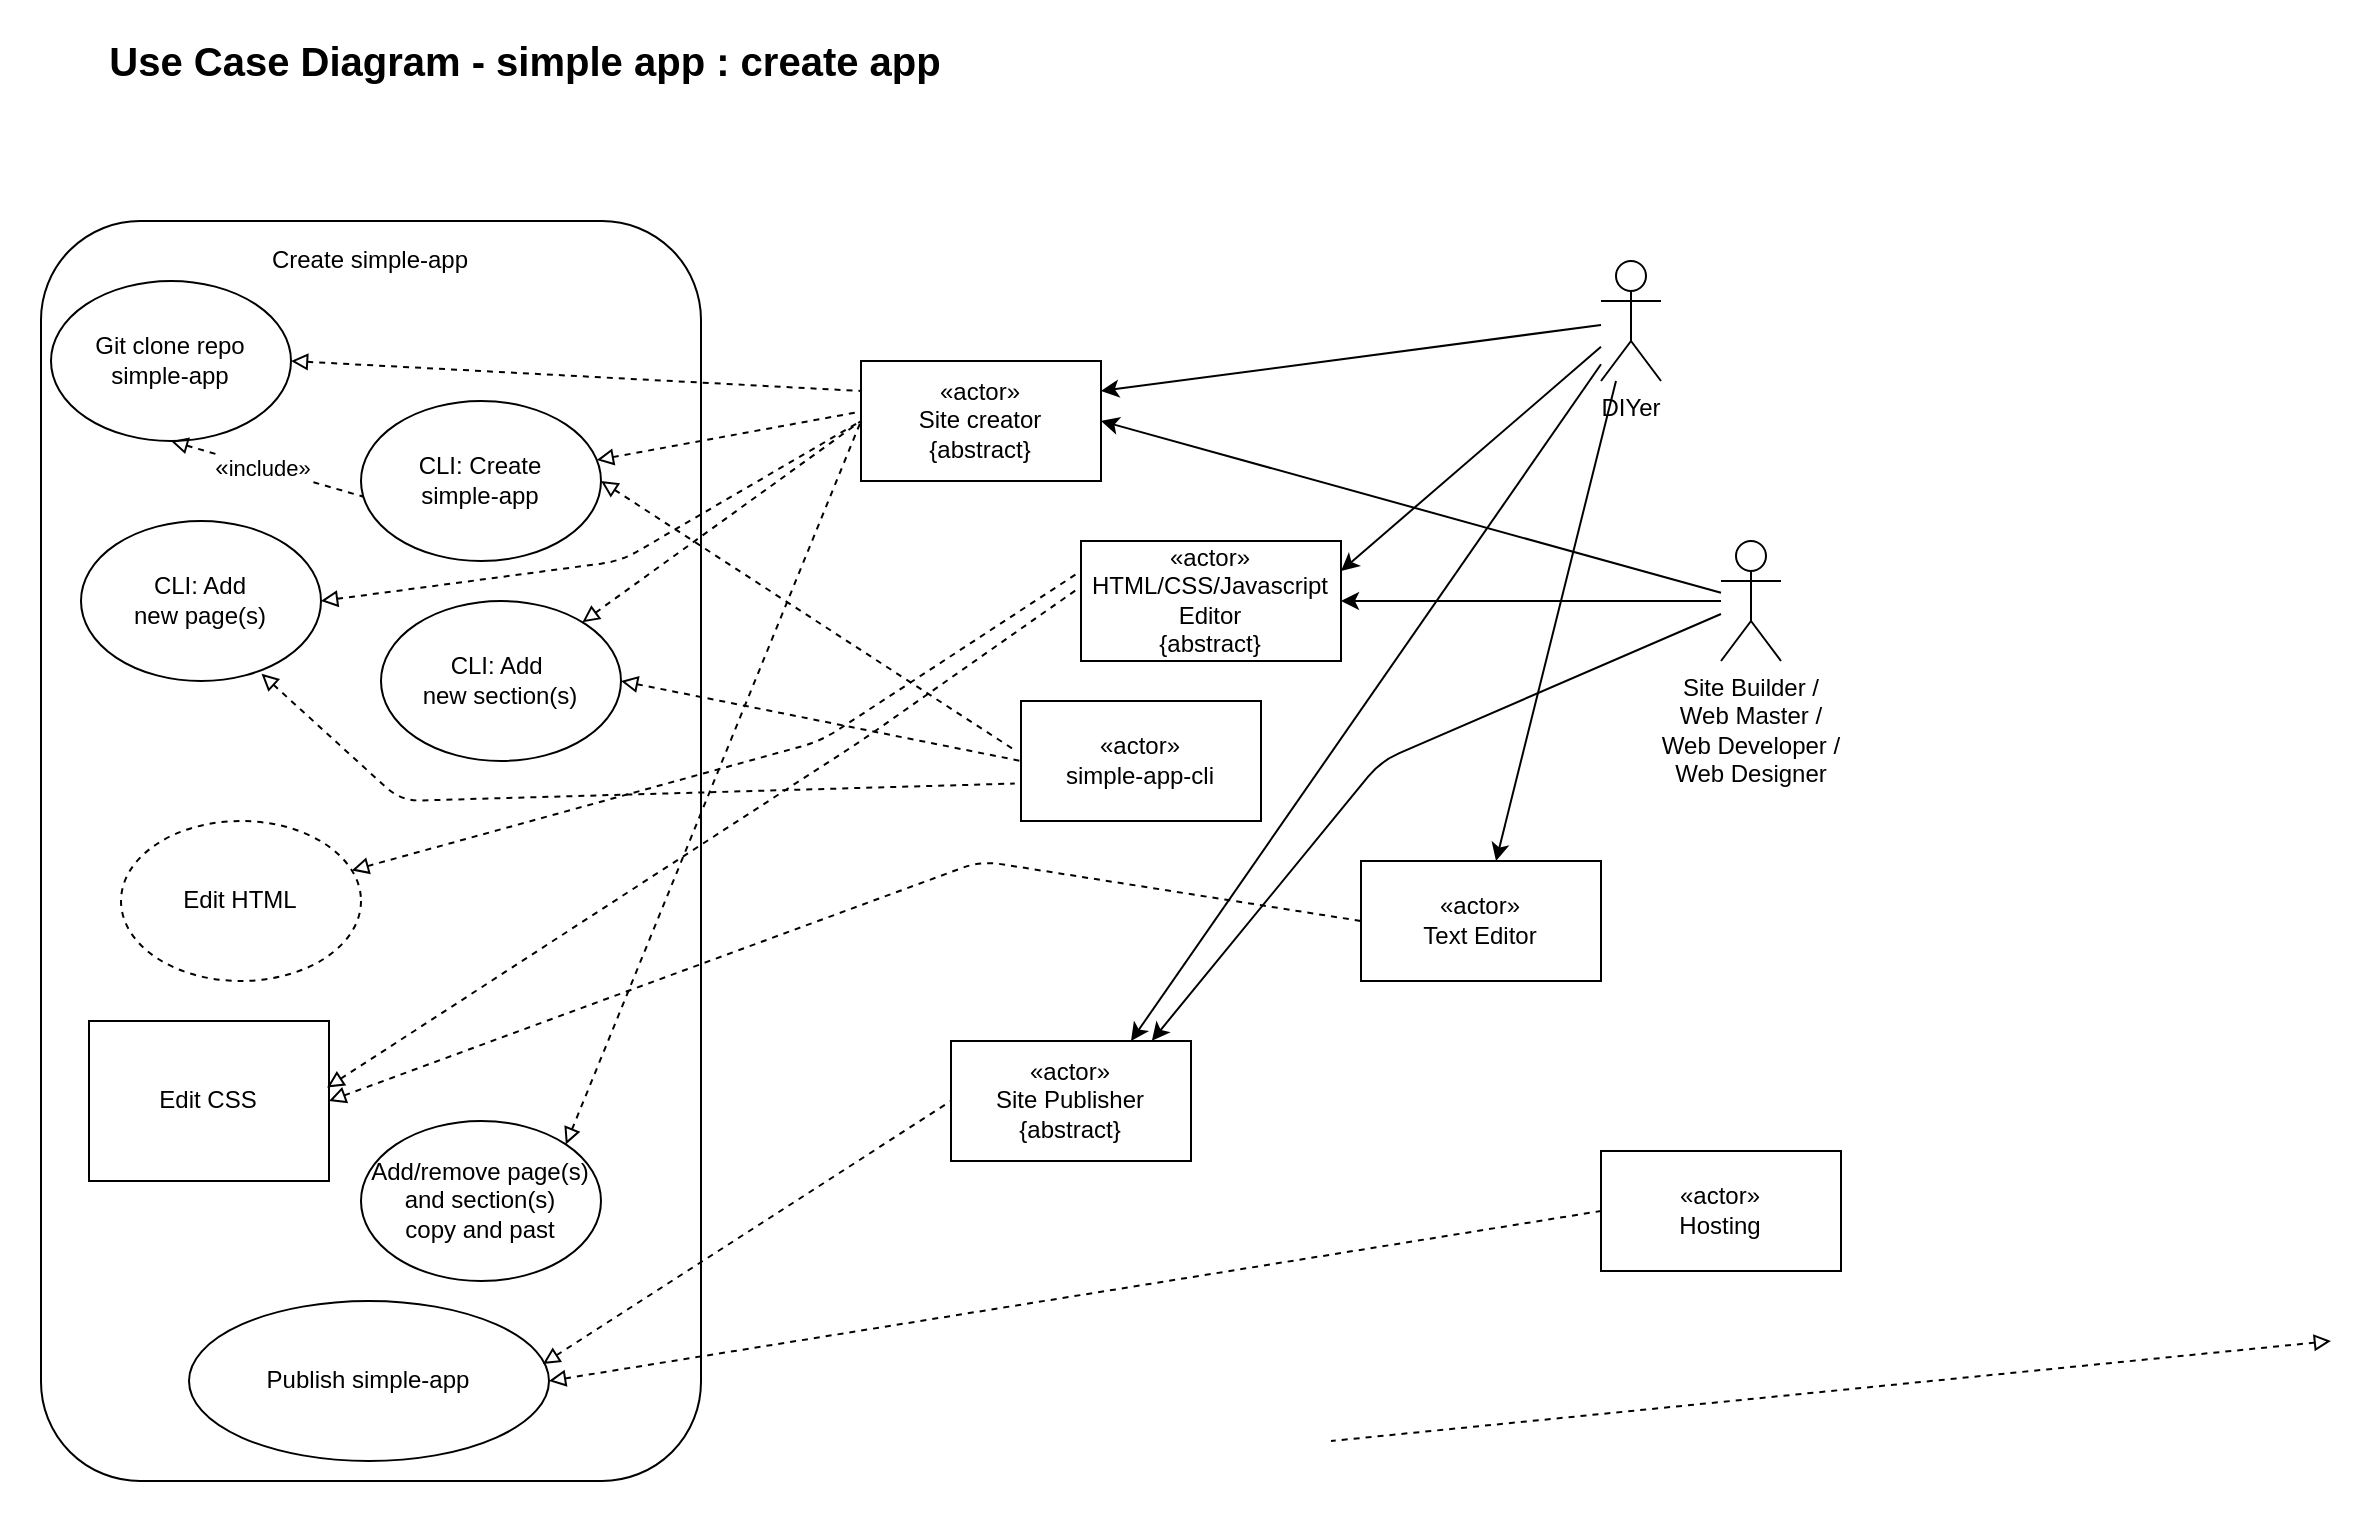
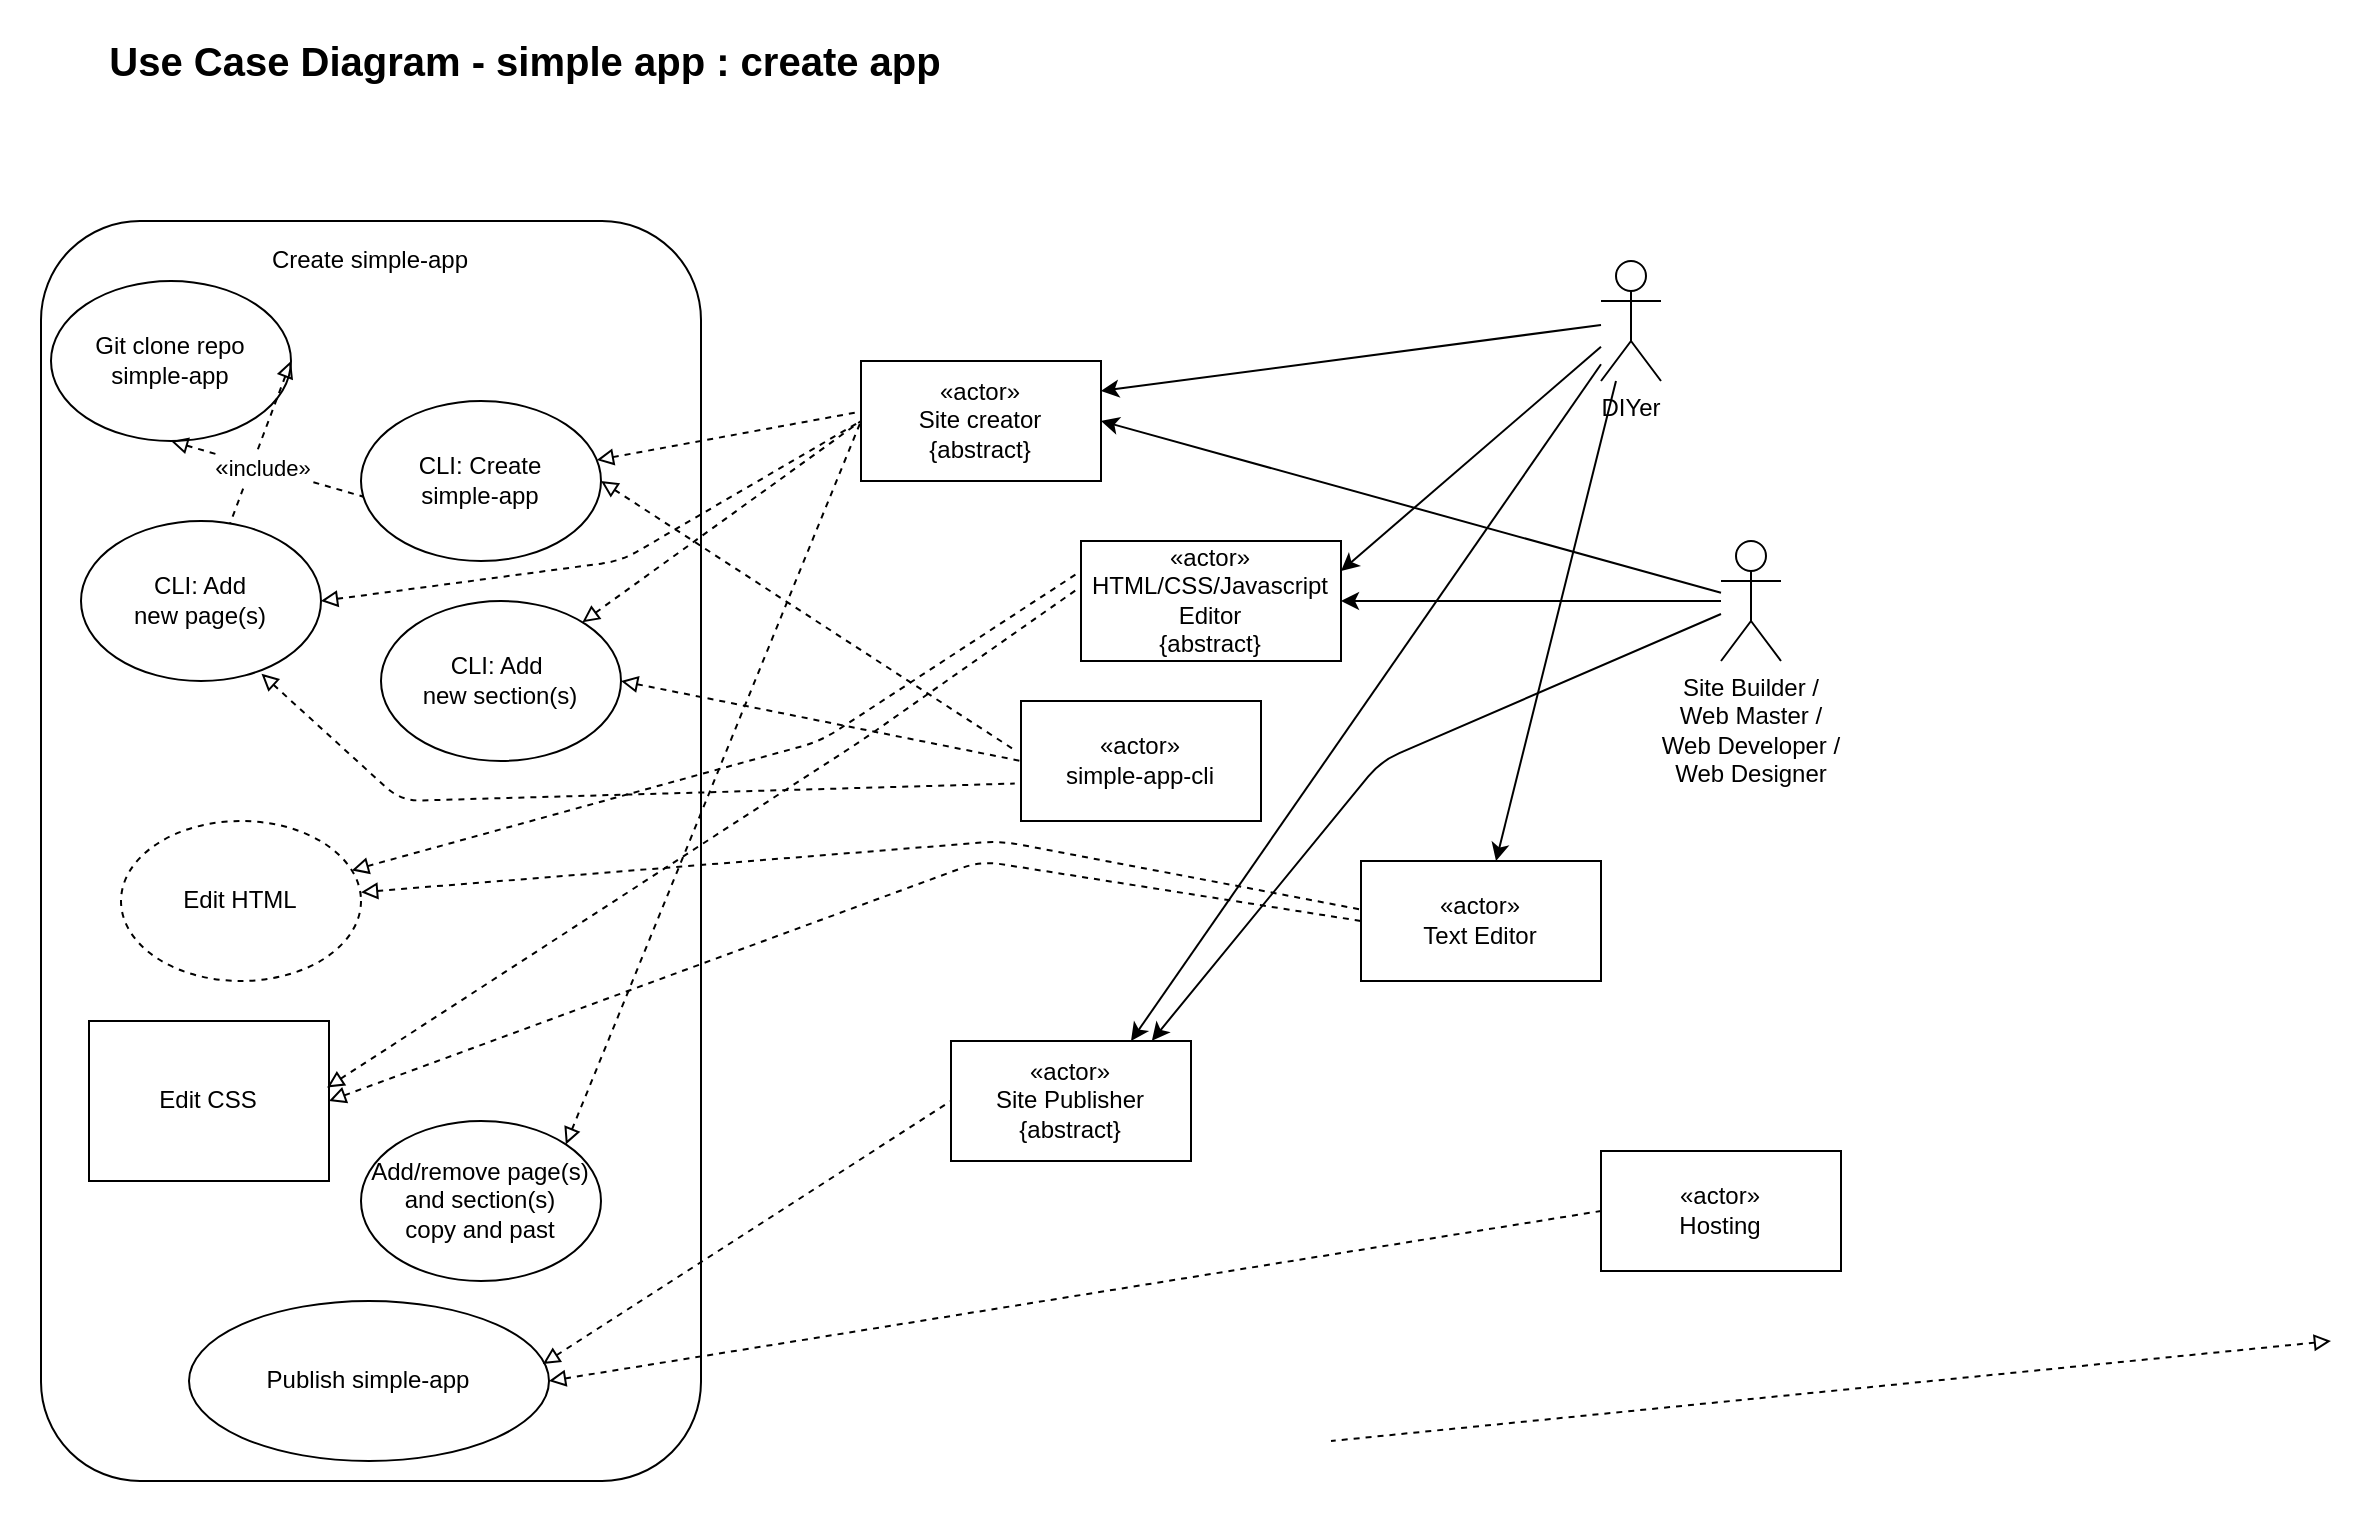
(584, 376) -> (272, 413)
none -> (970, 843)
